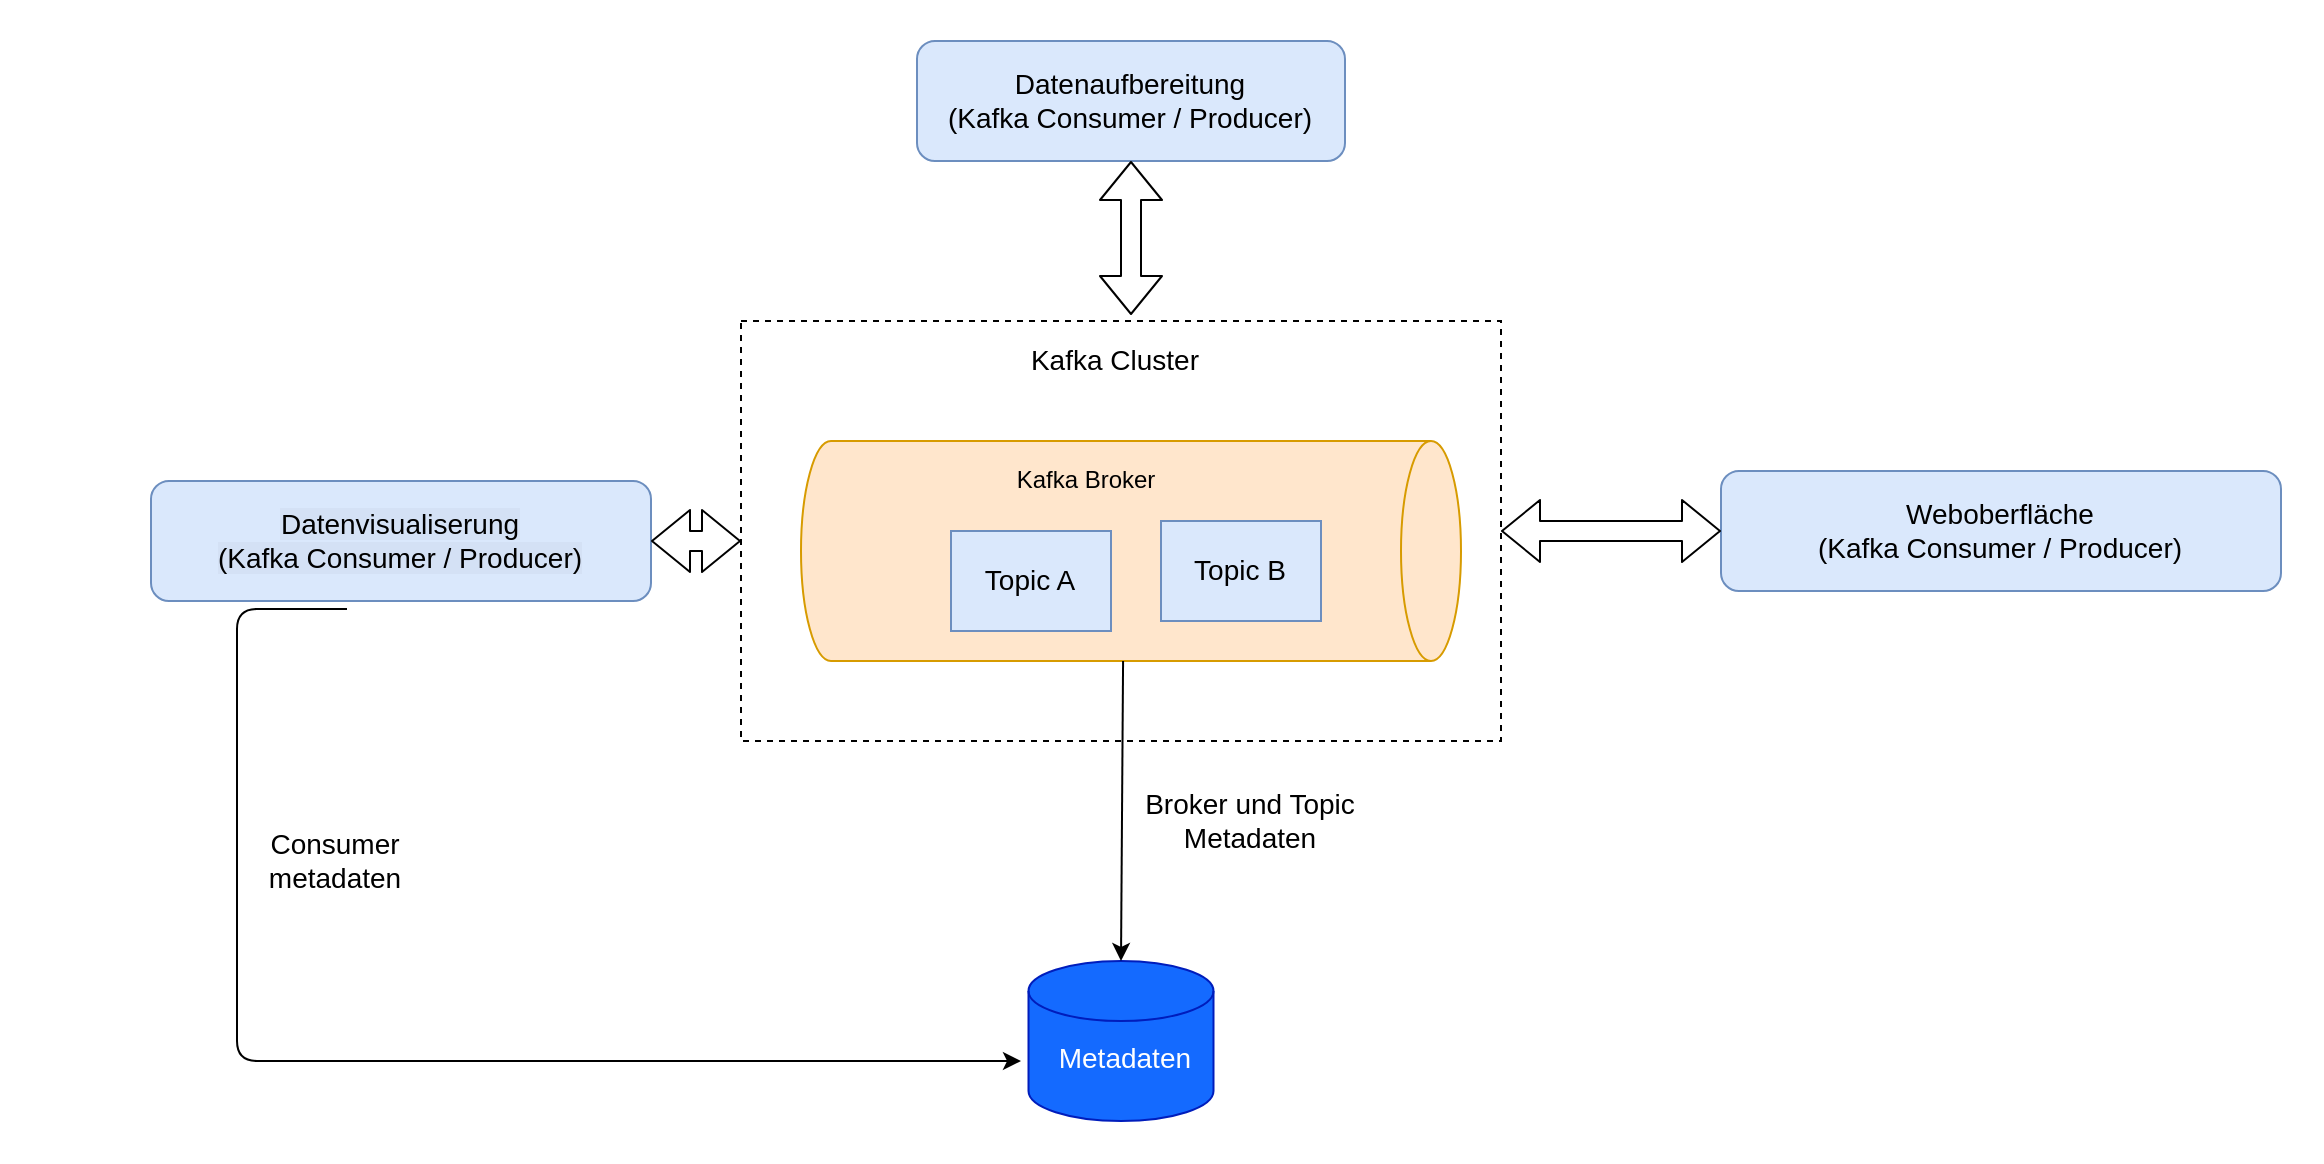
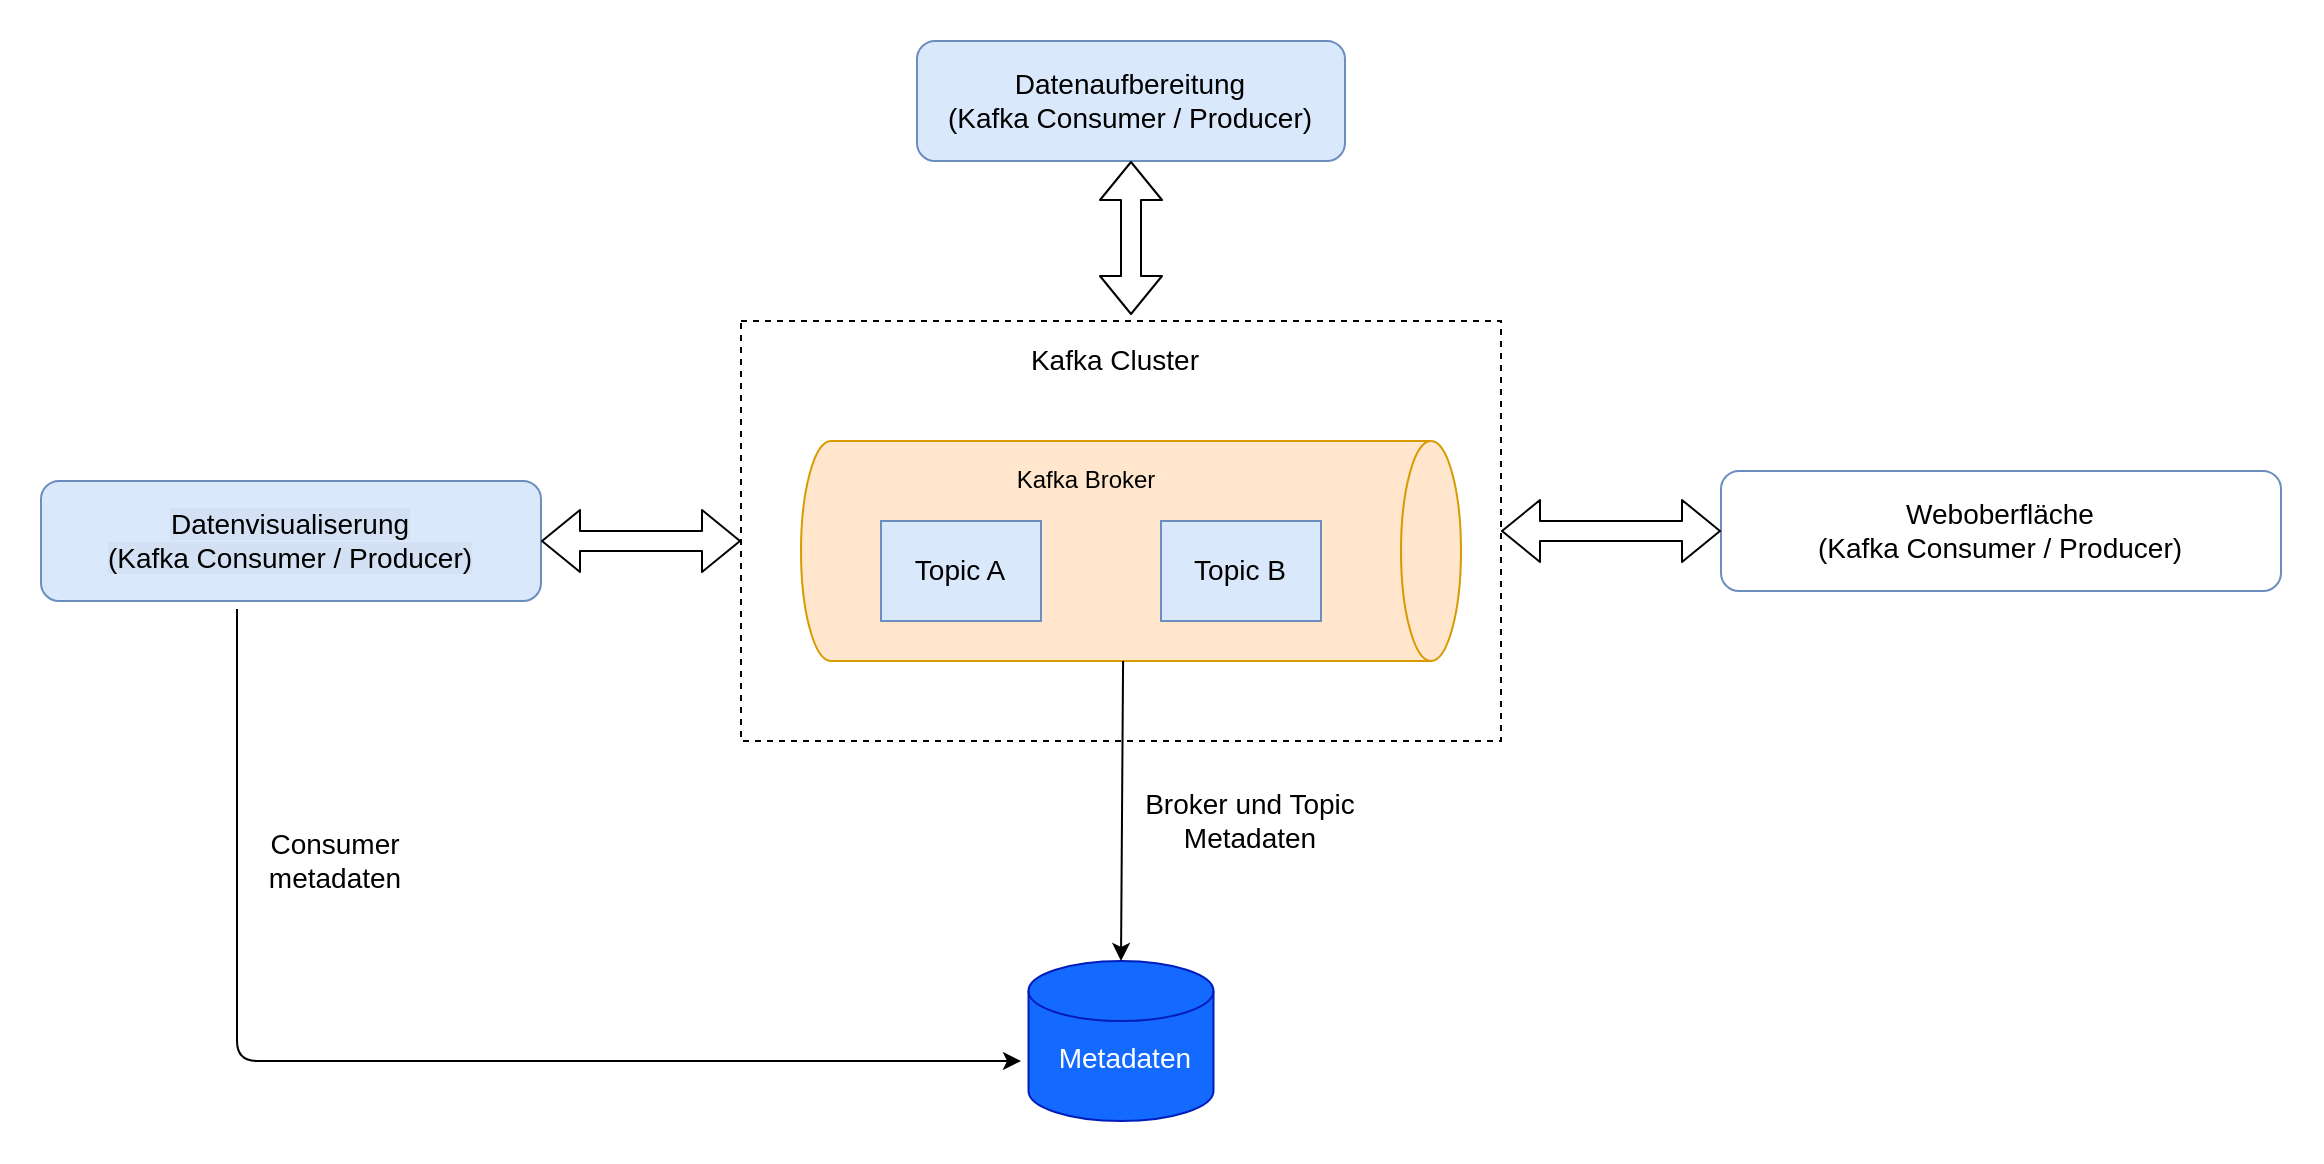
(2001, 531) -> (2001, 531)
(401, 541) -> (291, 541)
(1031, 581) -> (961, 571)
